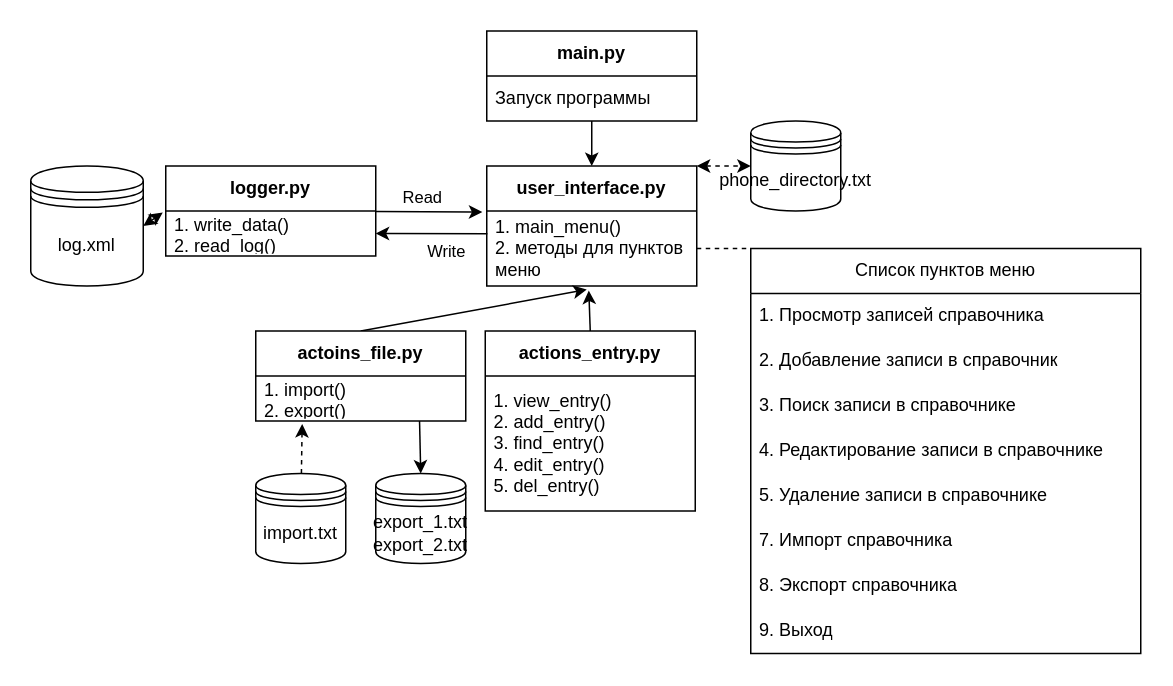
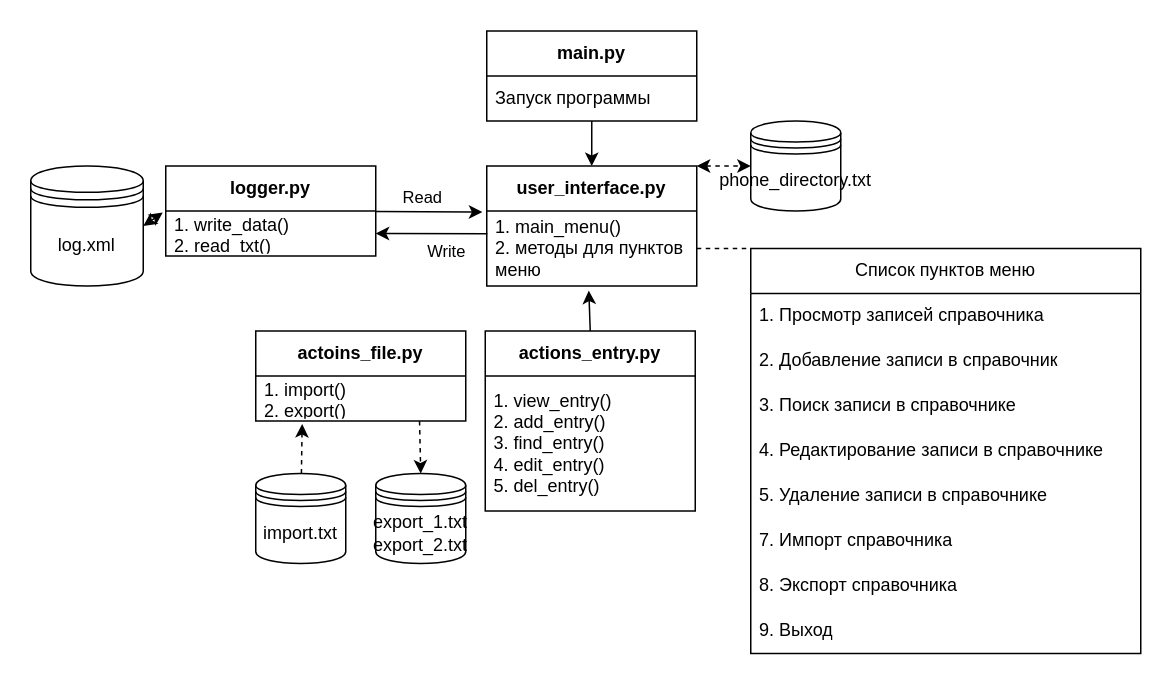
(243, 233) -> (243, 233)
(470, 311) -> none
(420, 443) -> (420, 443)
